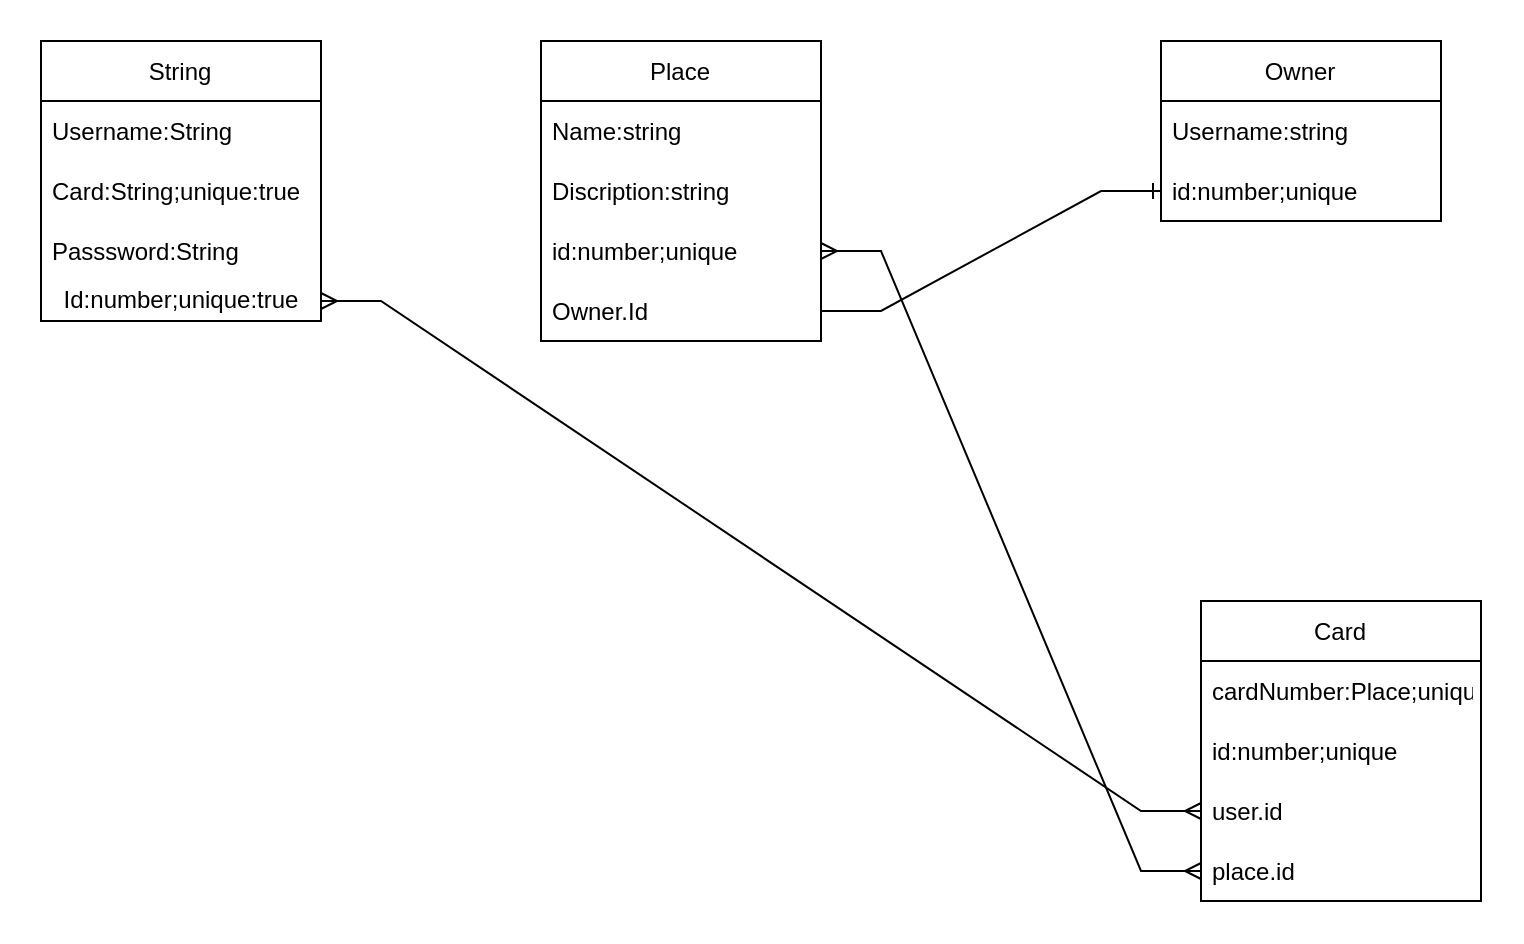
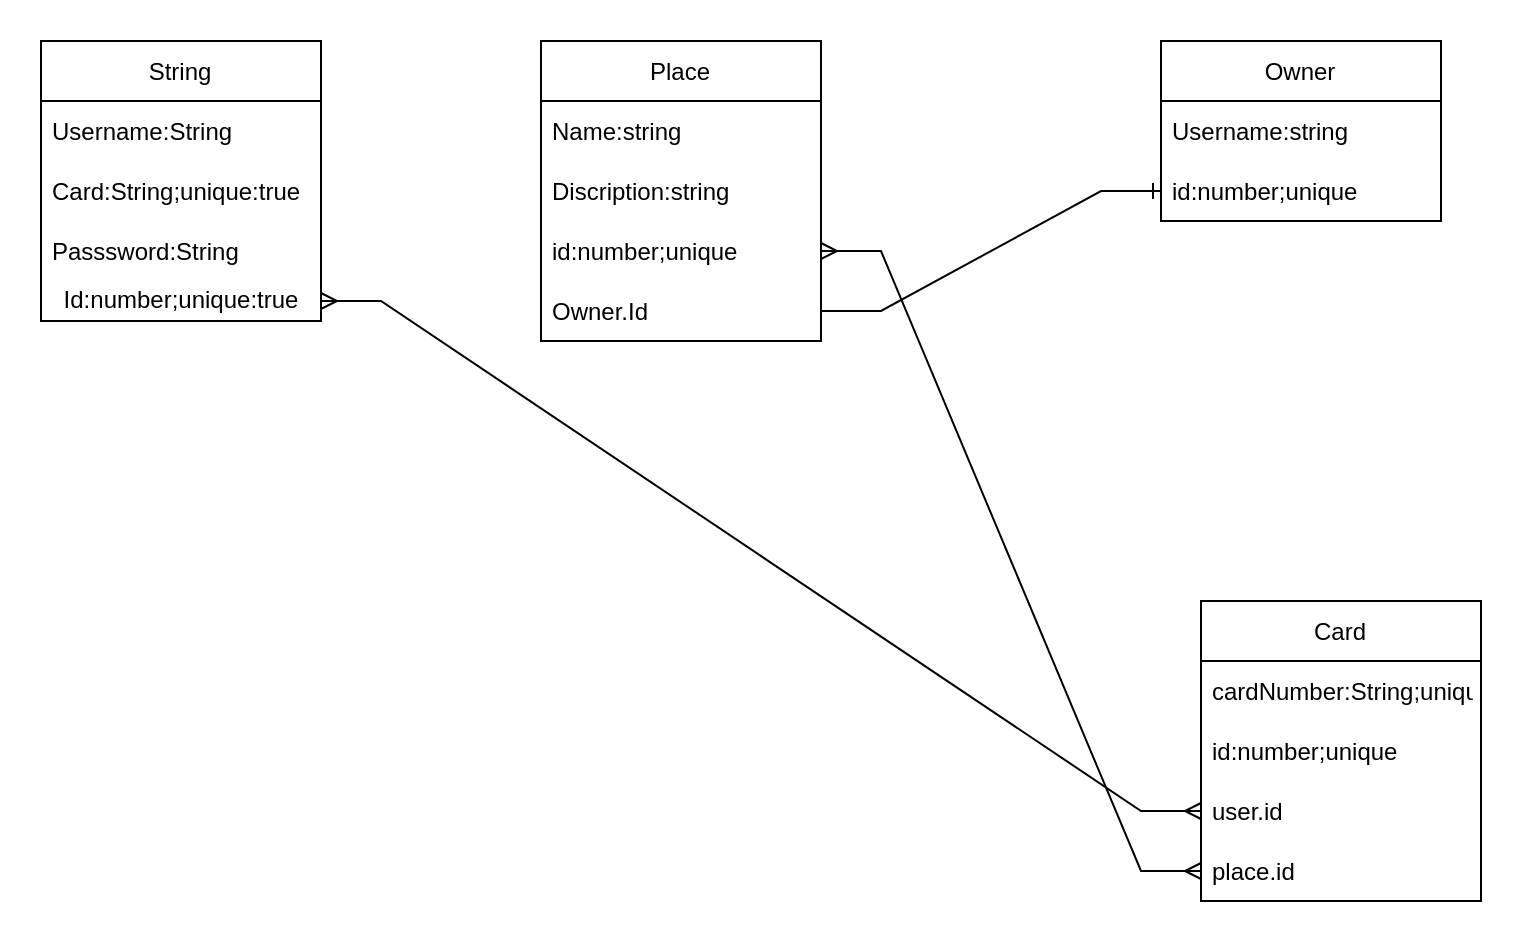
(1354, 692) -> (1361, 692)
